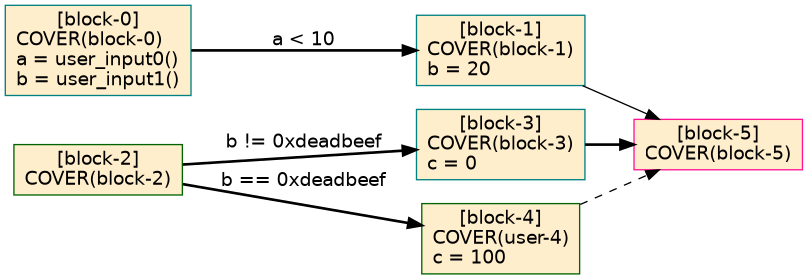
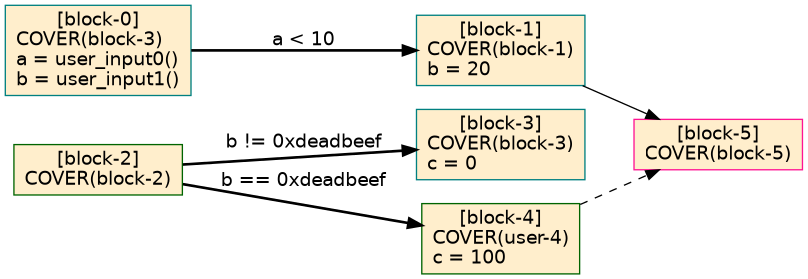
(98, 50) -> (98, 50)
(603, 145) -> none
